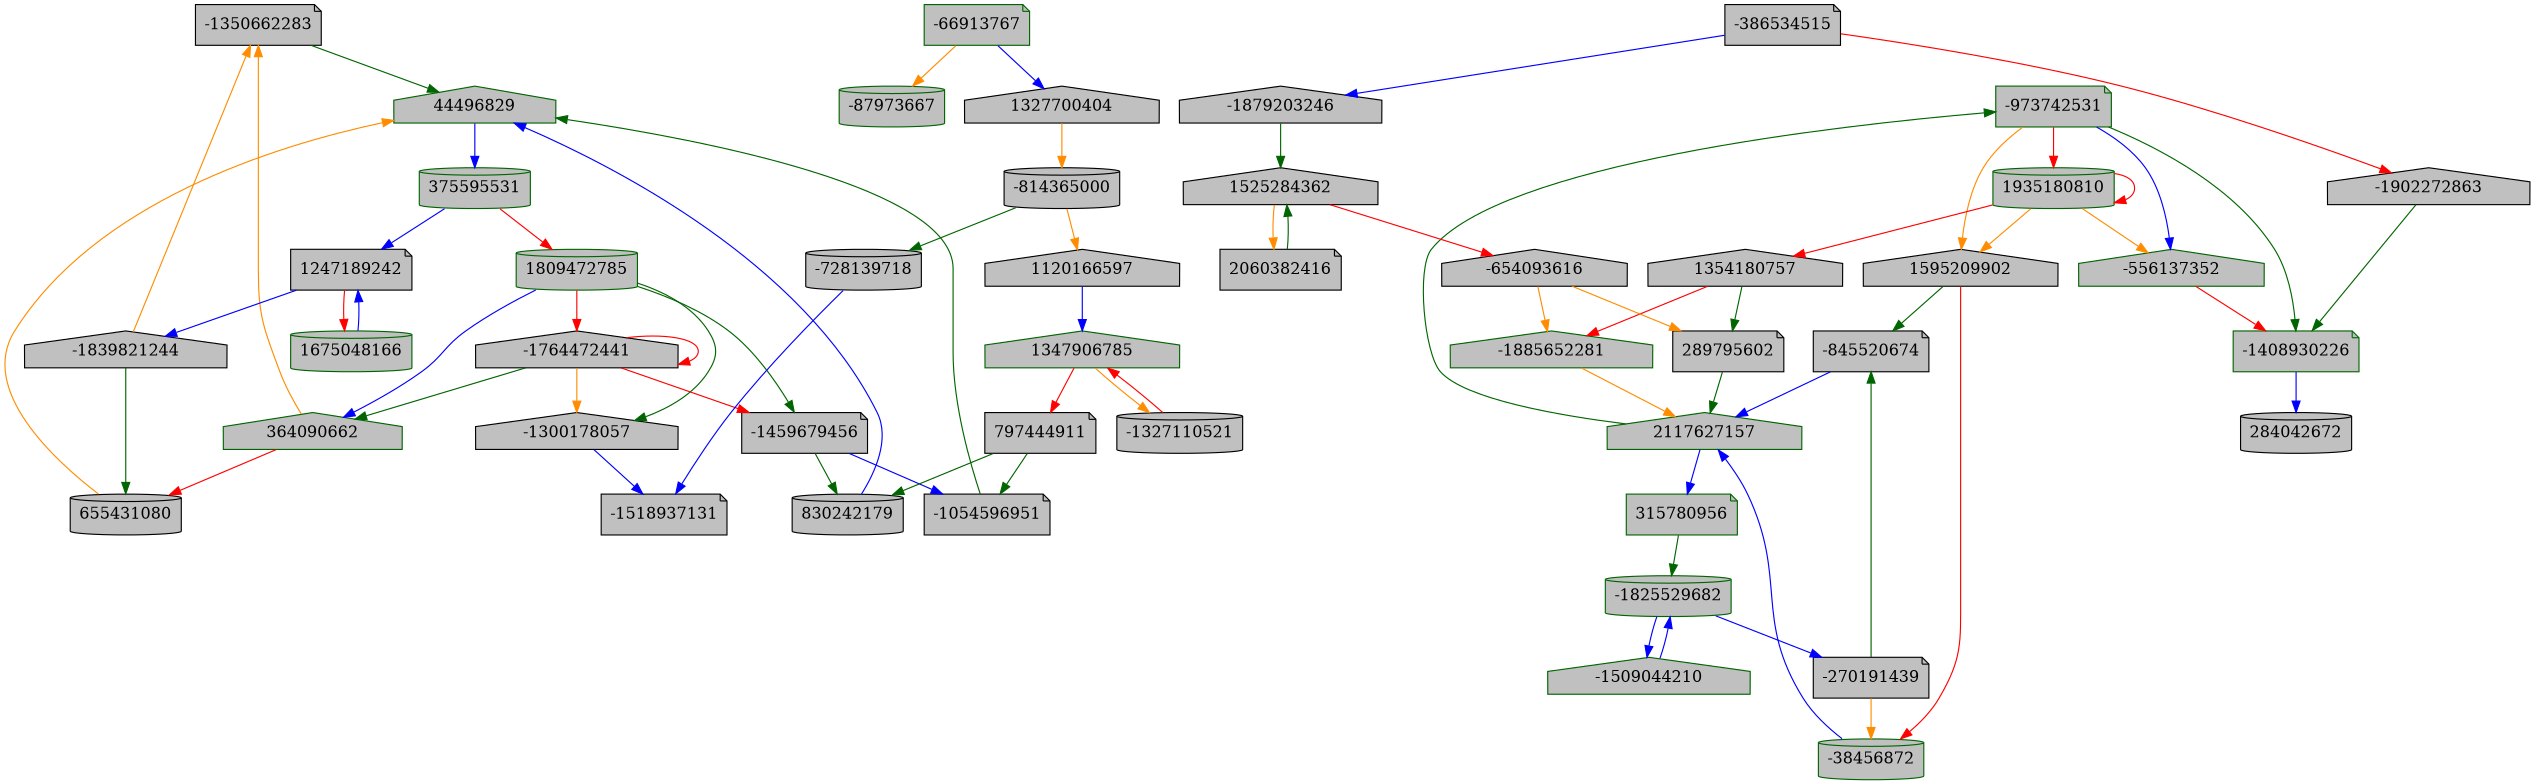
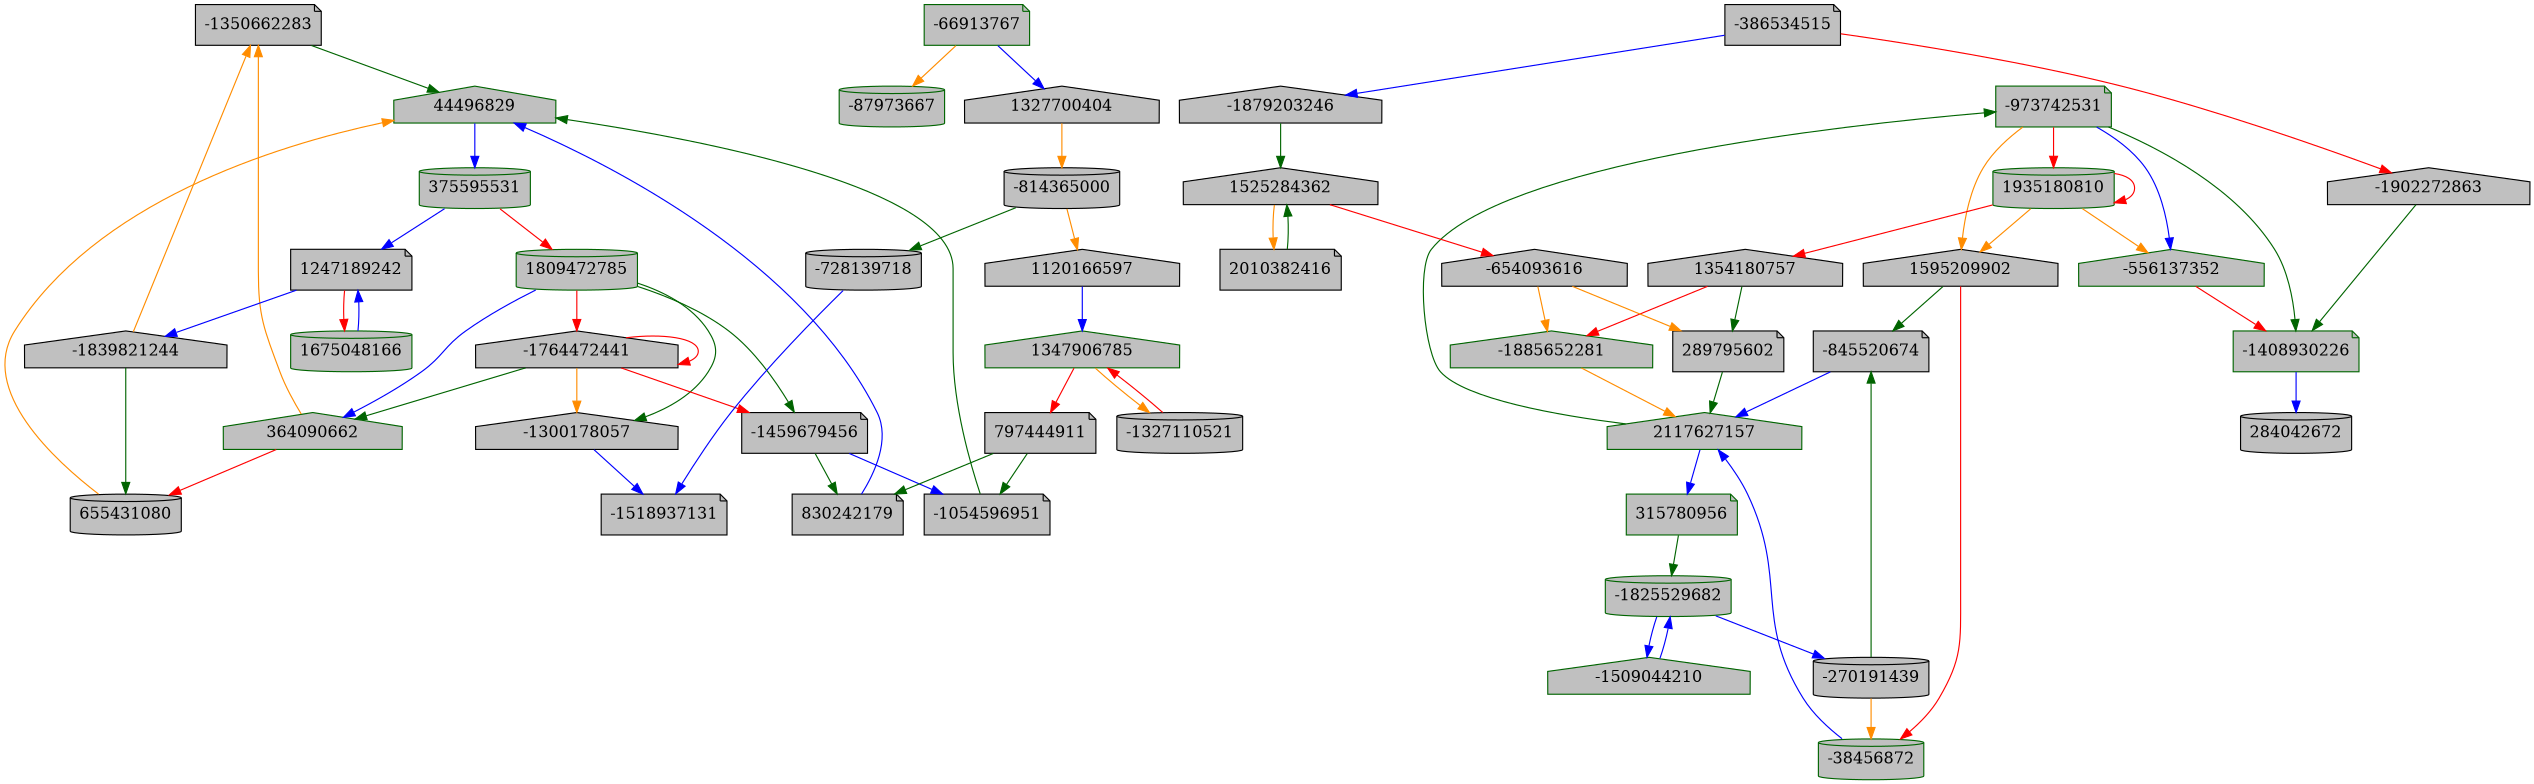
(1281, 270) -> (1281, 270)
(848, 515) -> (848, 515)
(1871, 678) -> (1871, 678)
